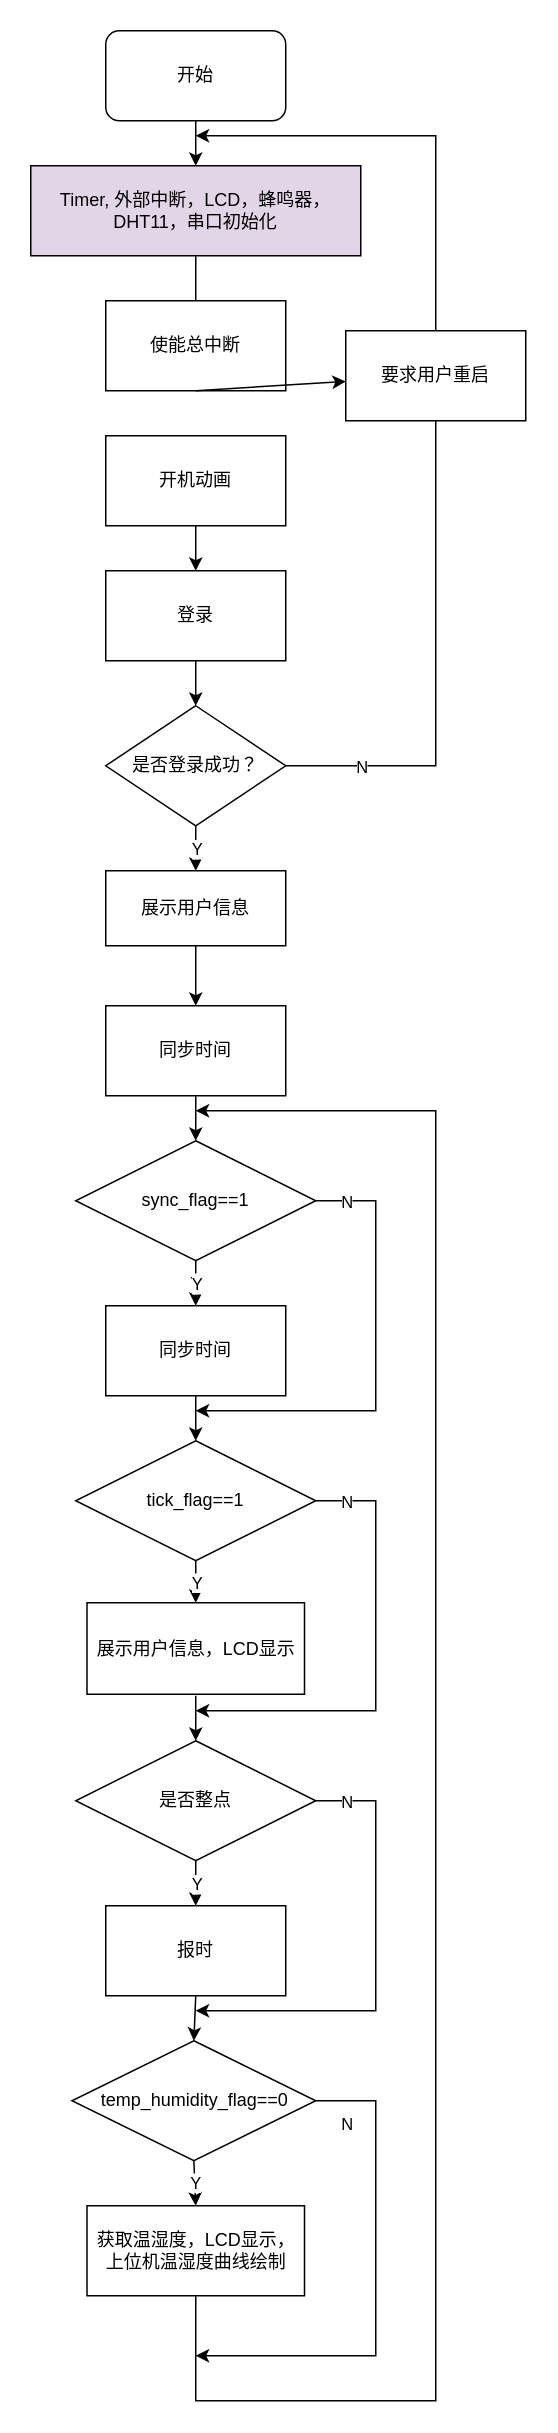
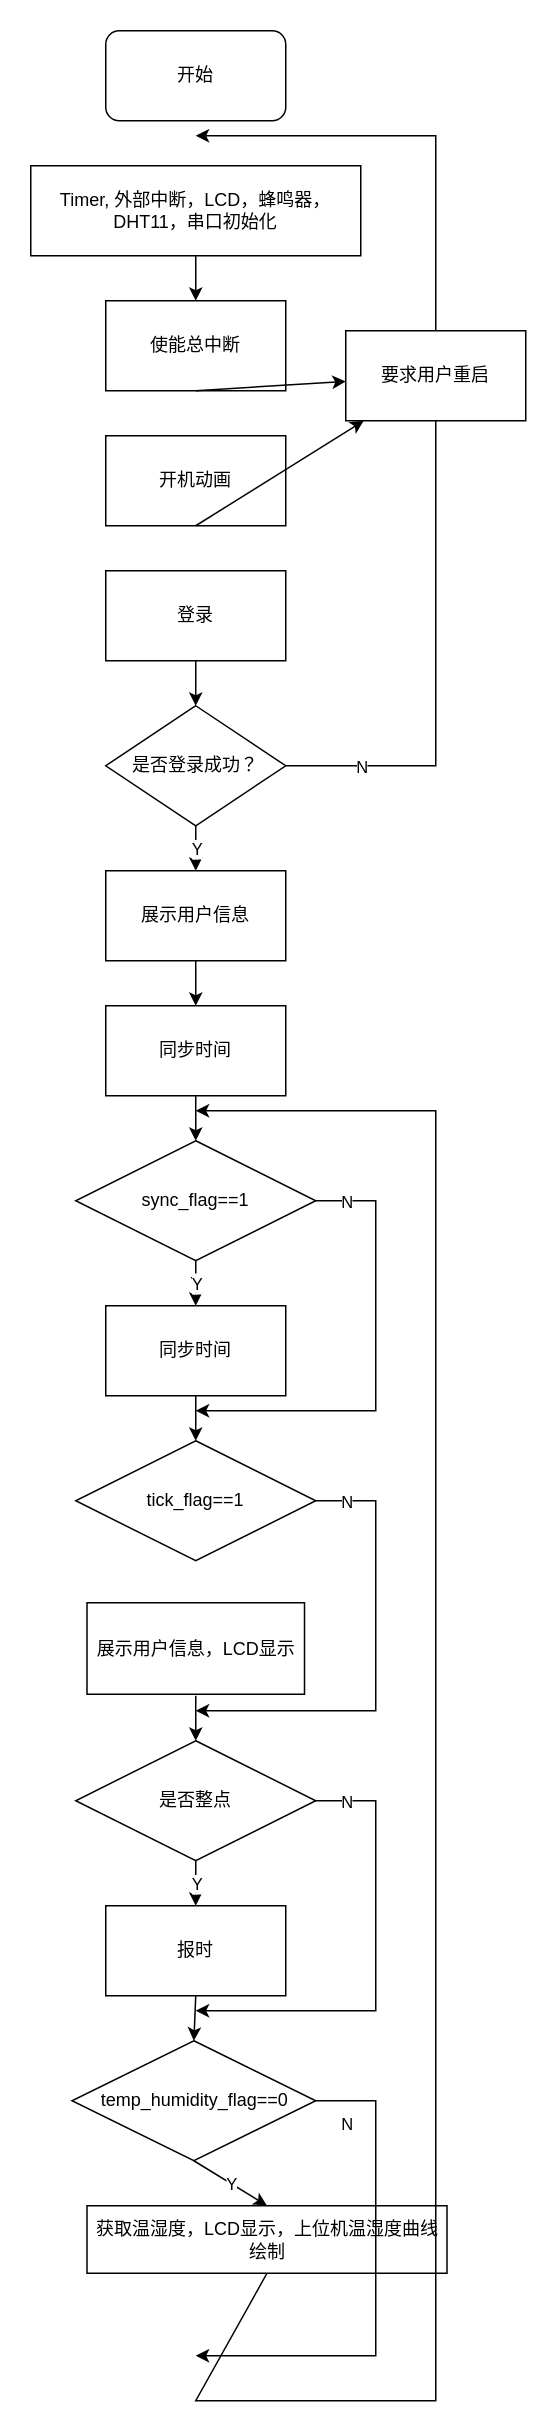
(196, 138) -> none
(196, 211) -> (196, 211)
(196, 293) -> (196, 289)
(196, 543) -> (276, 476)
(196, 908) -> (196, 916)
(196, 1577) -> none
(196, 2251) -> (267, 2240)
